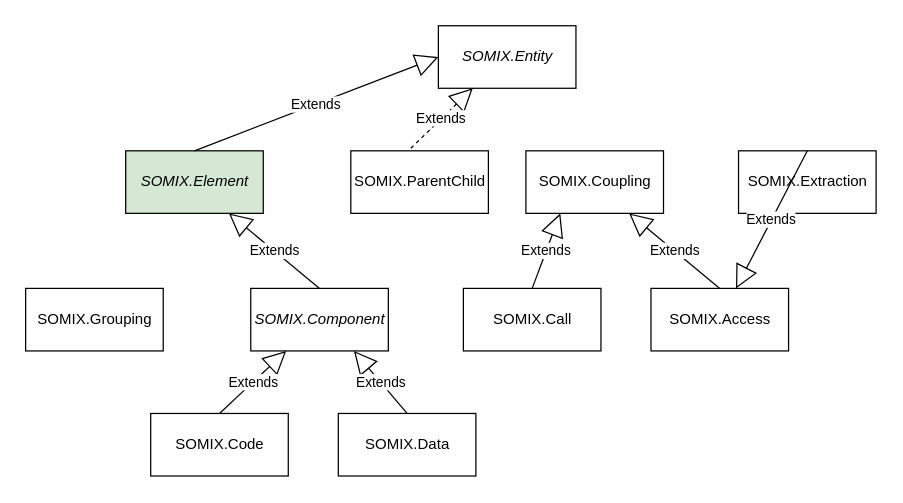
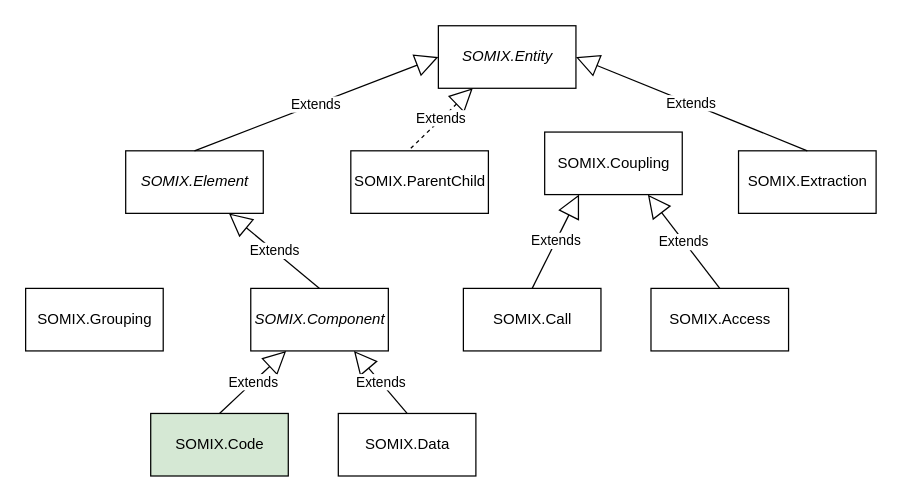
(194, 182) -> (194, 182)
(594, 182) -> (613, 163)
(776, 209) -> (702, 108)
(219, 444) -> (219, 444)
